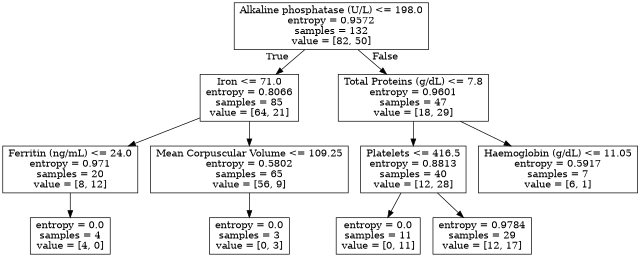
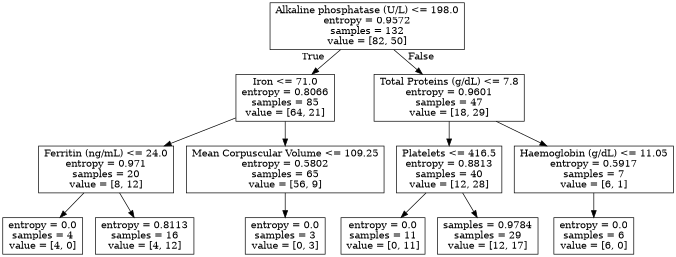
none -> (145, 236)
(482, 236) -> (488, 236)
none -> (594, 236)
